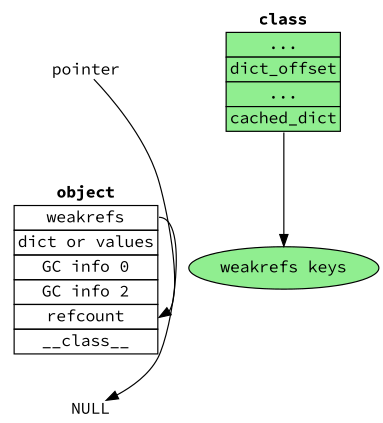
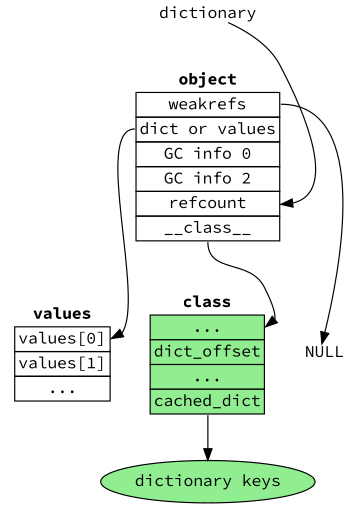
(86, 70) -> (208, 14)
(284, 268) -> (208, 482)
none -> (249, 272)
none -> (62, 353)
